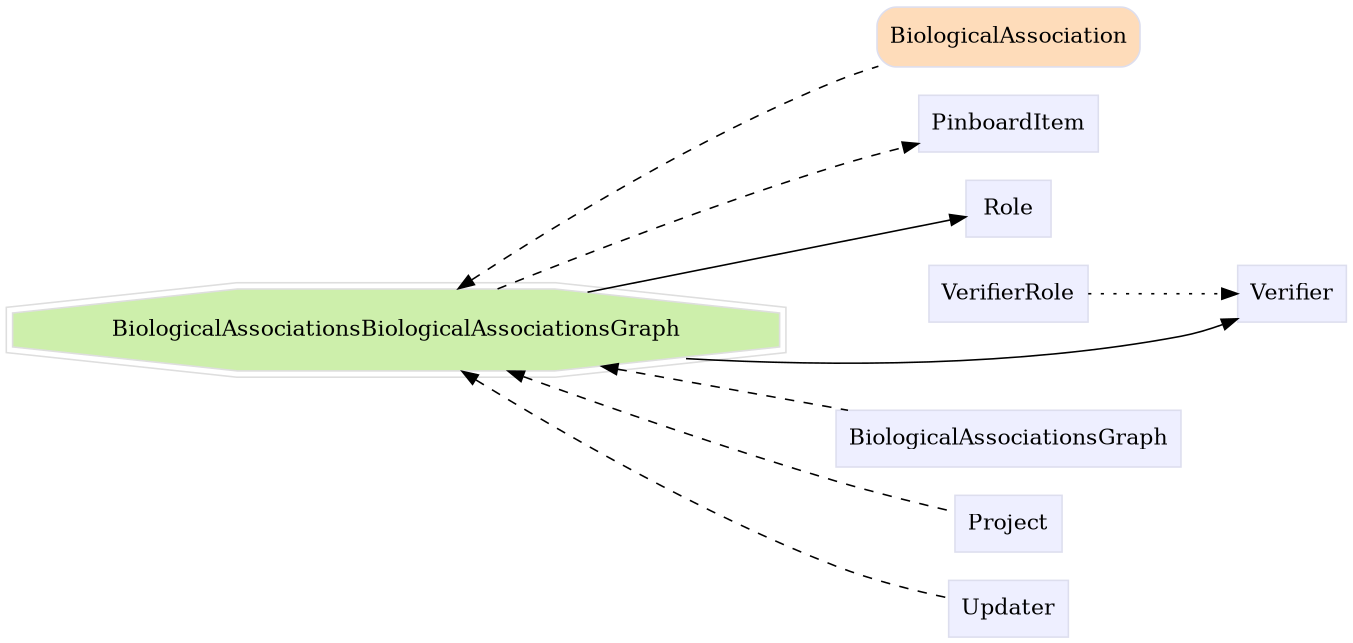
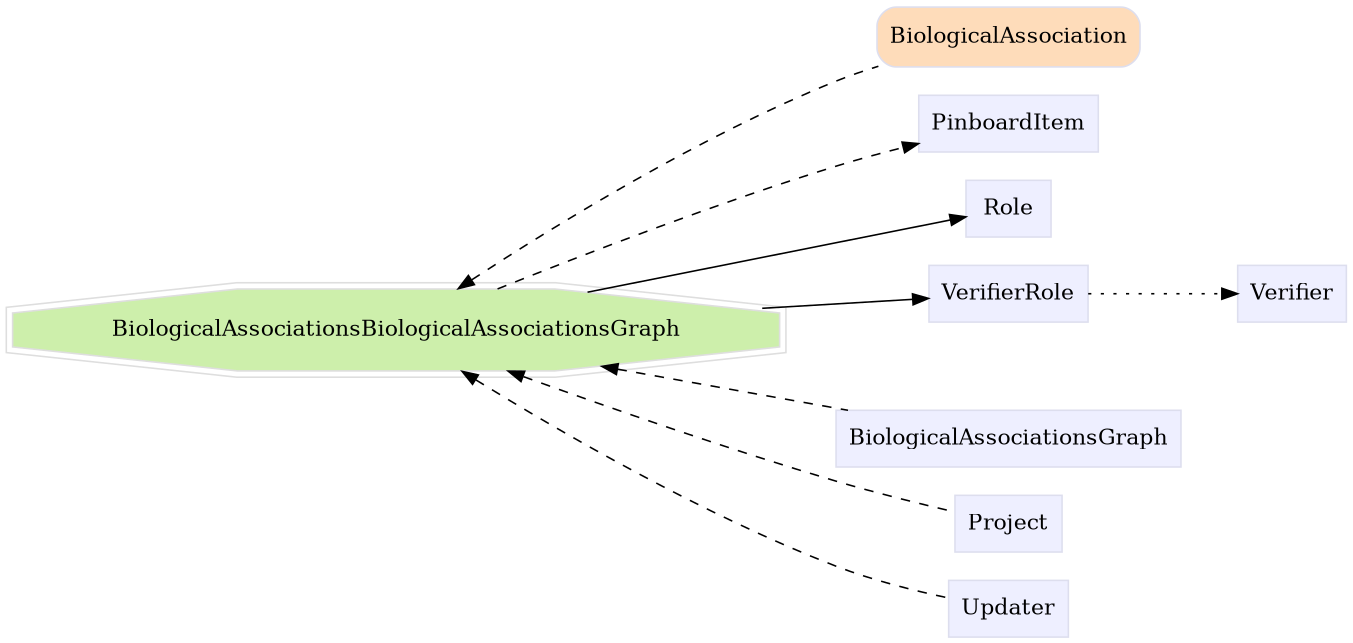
(956, 361) -> (837, 304)
